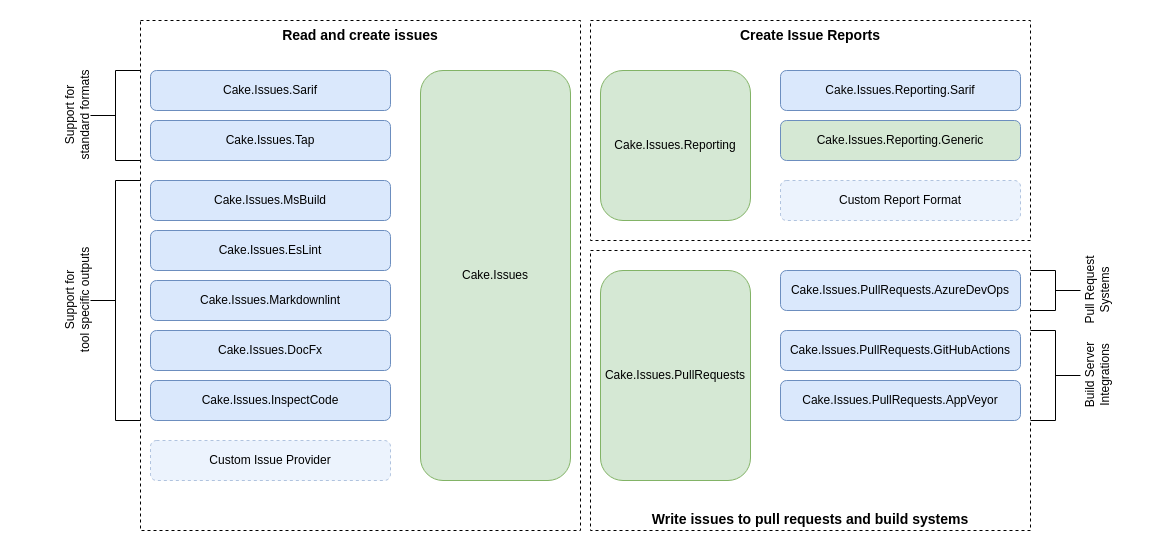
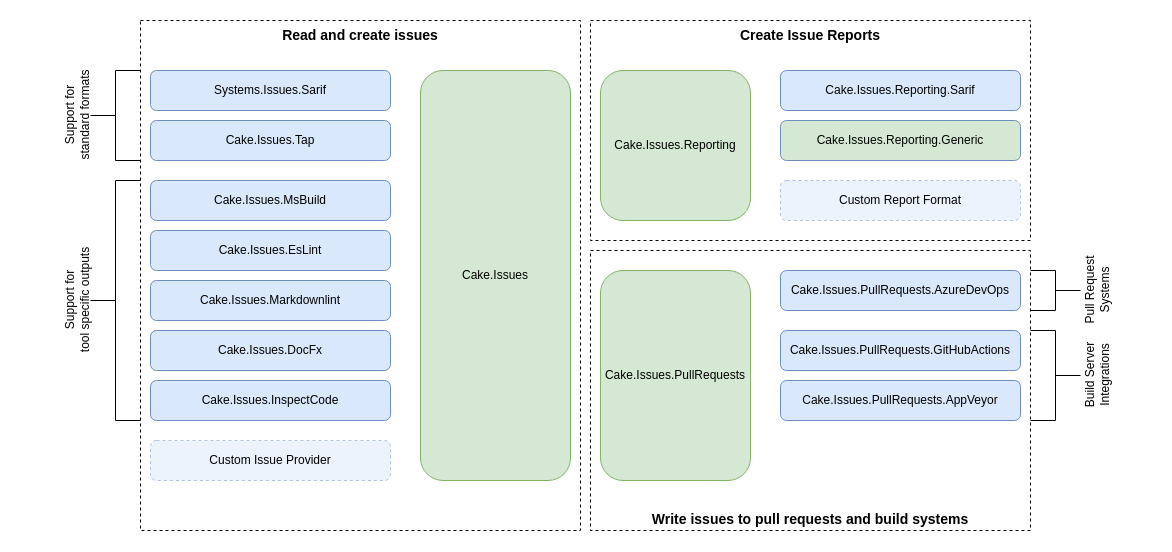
(271, 91) -> (271, 91)
